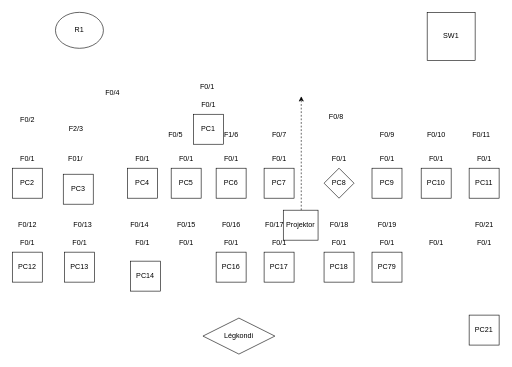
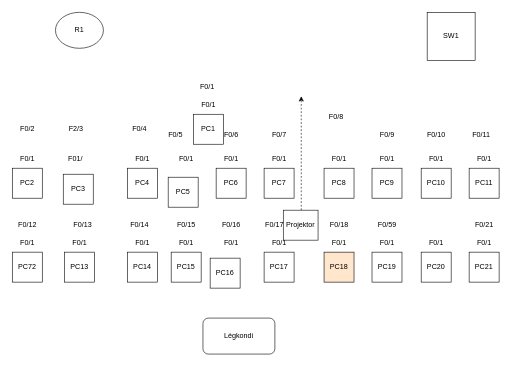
(113, 93) -> (140, 129)
(27, 120) -> (27, 129)
(232, 135) -> (232, 135)
(186, 183) -> (183, 192)
(339, 183) -> (339, 183)
(388, 225) -> (388, 225)
(27, 267) -> (27, 267)
none -> (186, 267)
(231, 267) -> (225, 273)
(339, 267) -> (339, 267)
(387, 267) -> (387, 267)
none -> (437, 267)
(146, 276) -> (143, 267)
(485, 330) -> (485, 267)
(239, 336) -> (239, 336)
